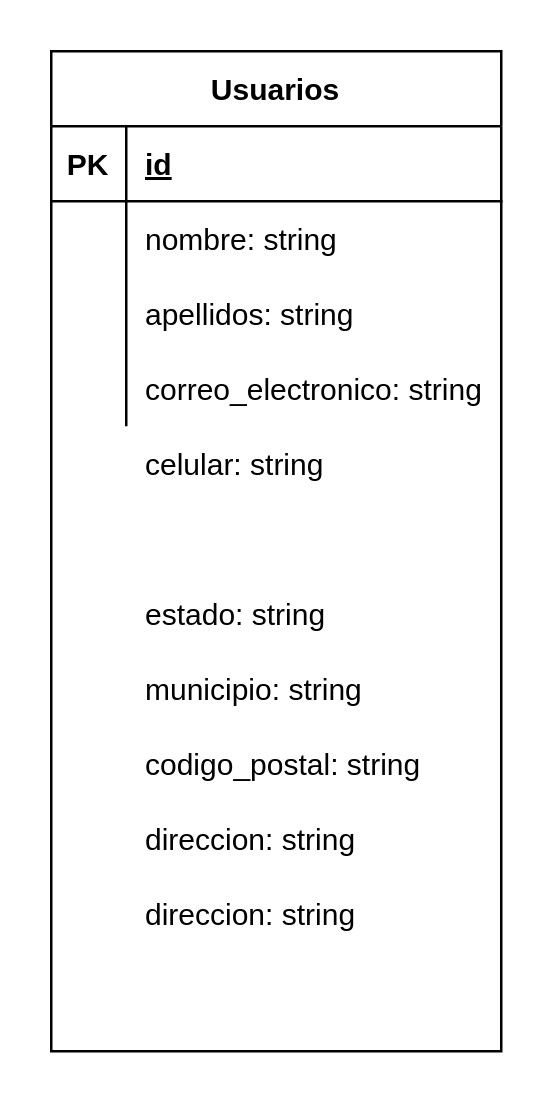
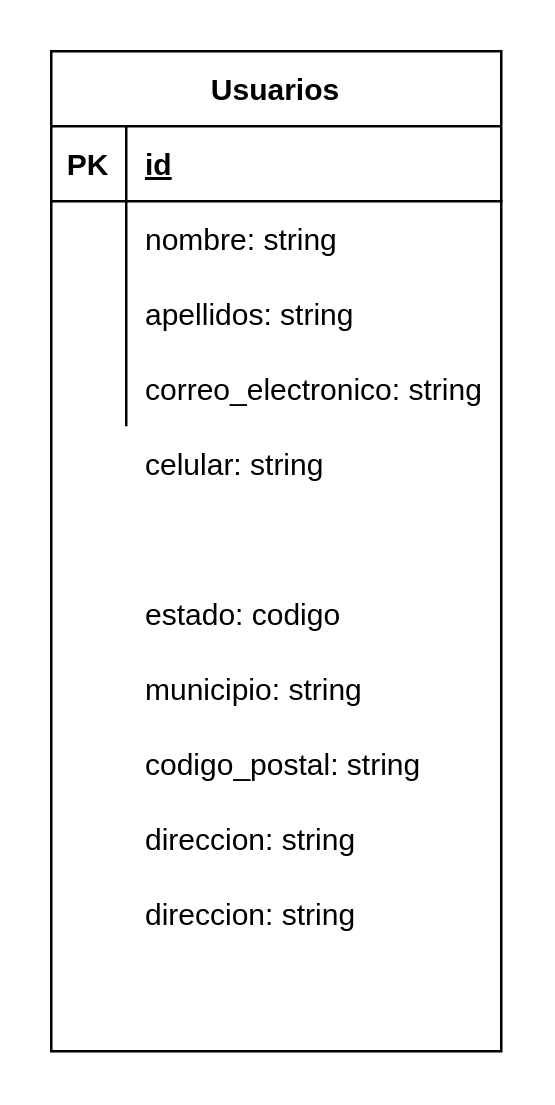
(251, 615) -> (251, 615)
